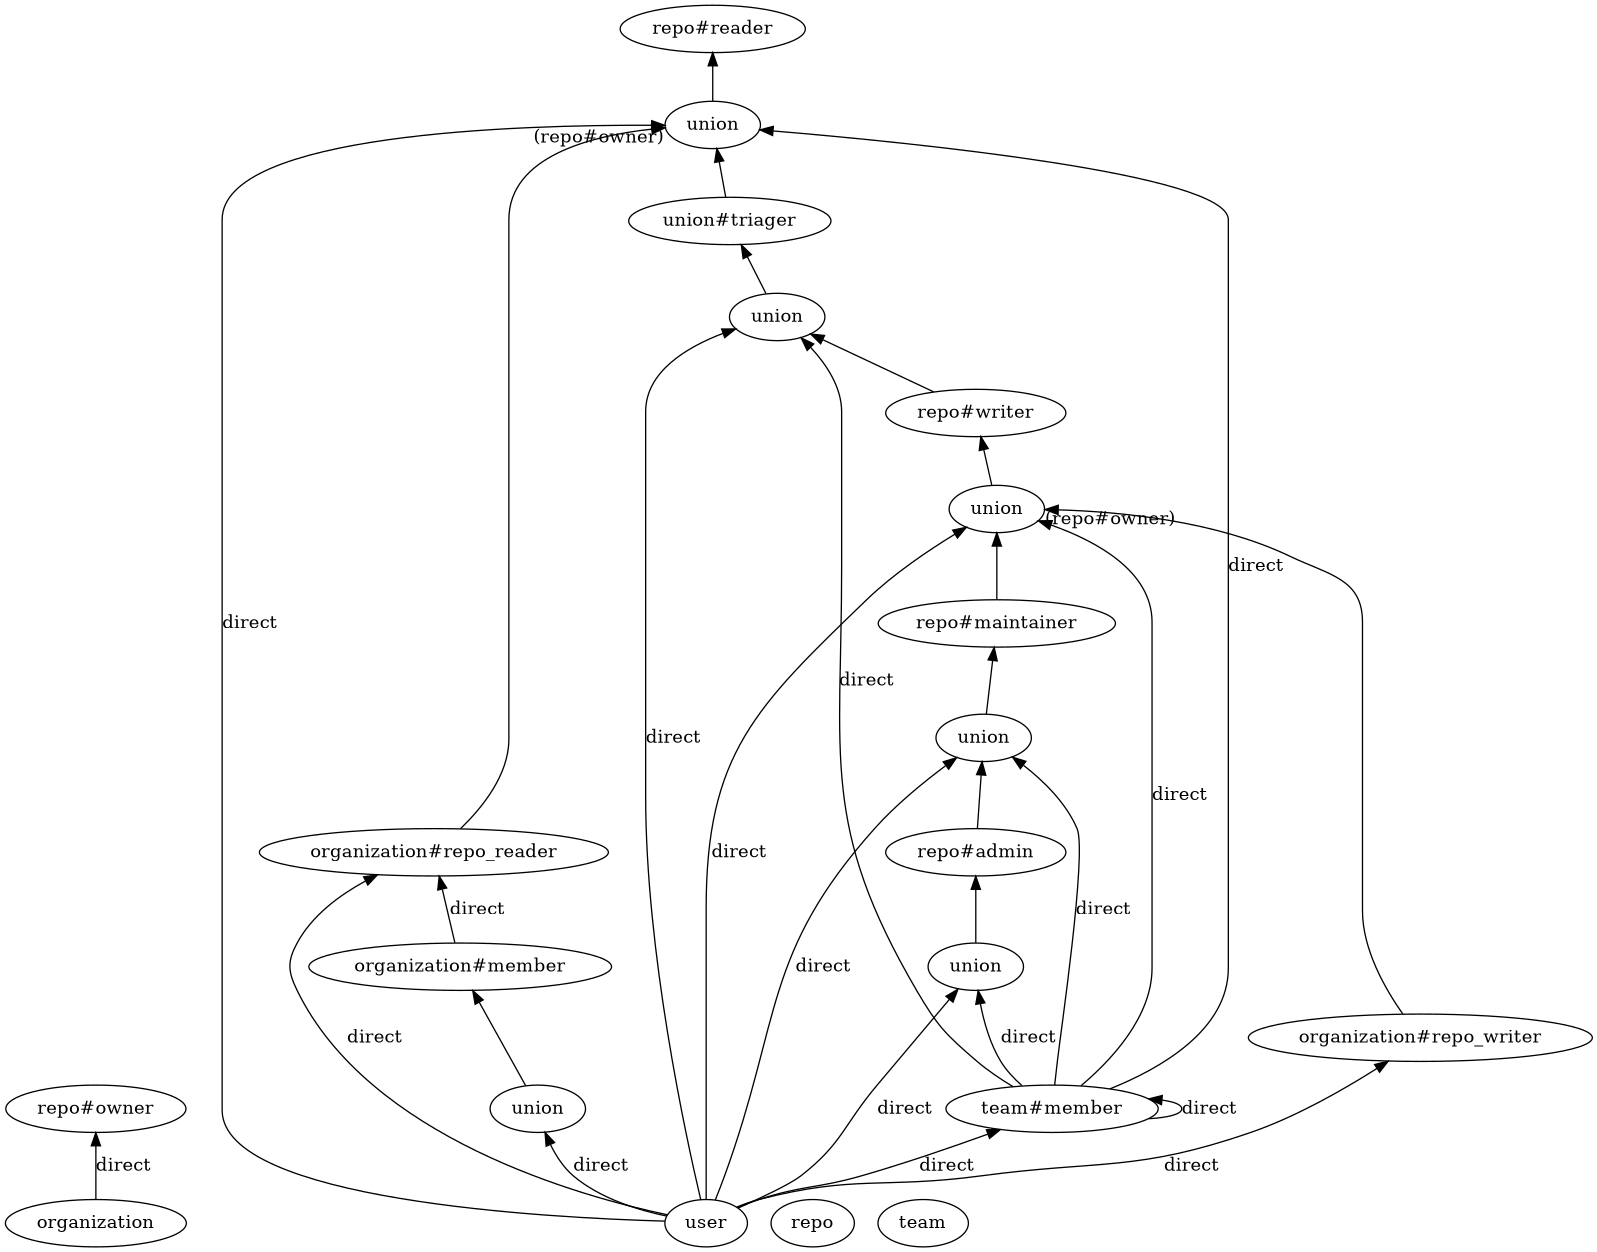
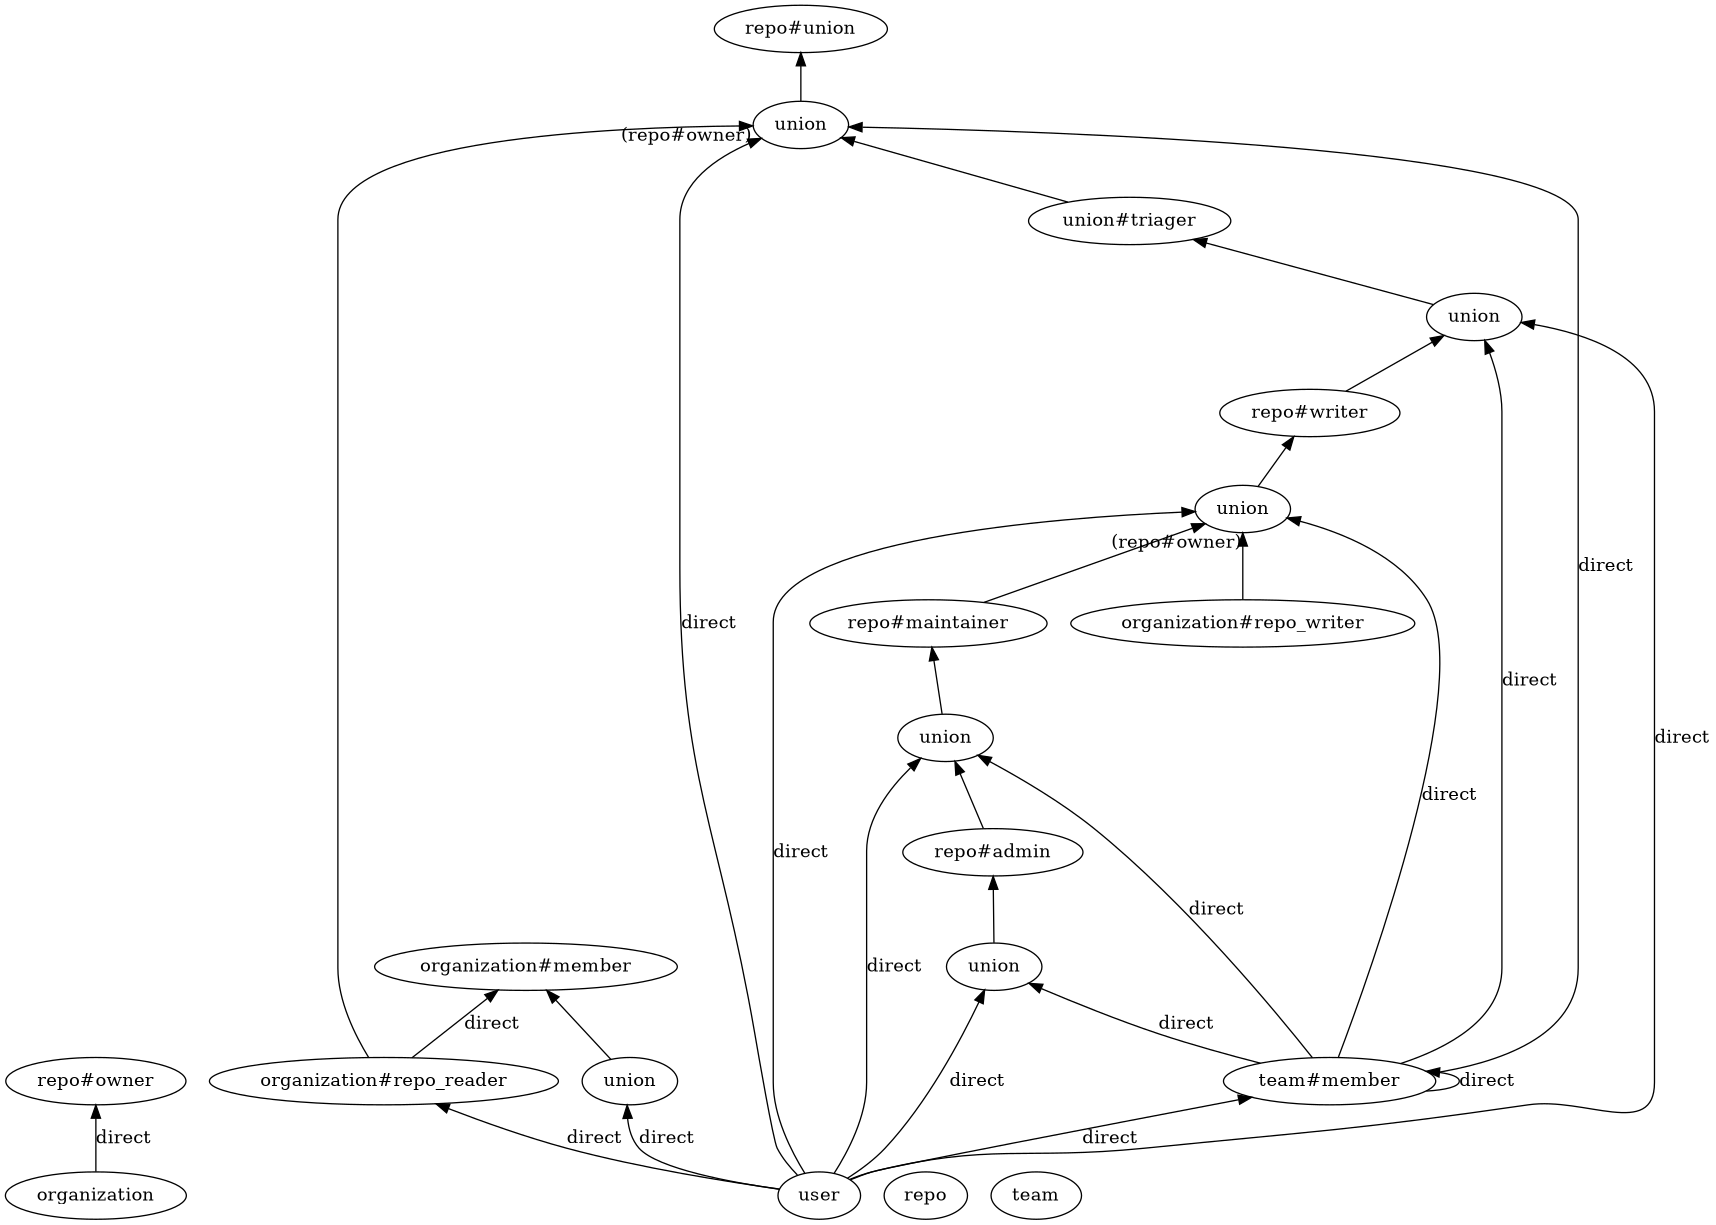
(713, 29) -> (801, 29)
(449, 916) -> (450, 1028)
(1065, 1167) -> none
